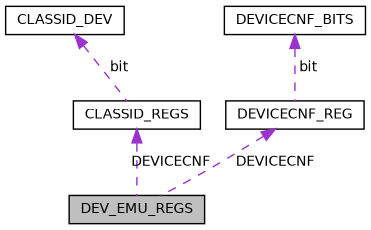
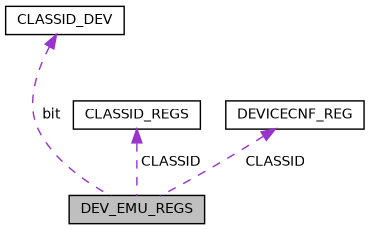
(295, 20) -> none
(105, 73) -> (42, 135)
(169, 162) -> (169, 162)
(274, 162) -> (274, 162)
